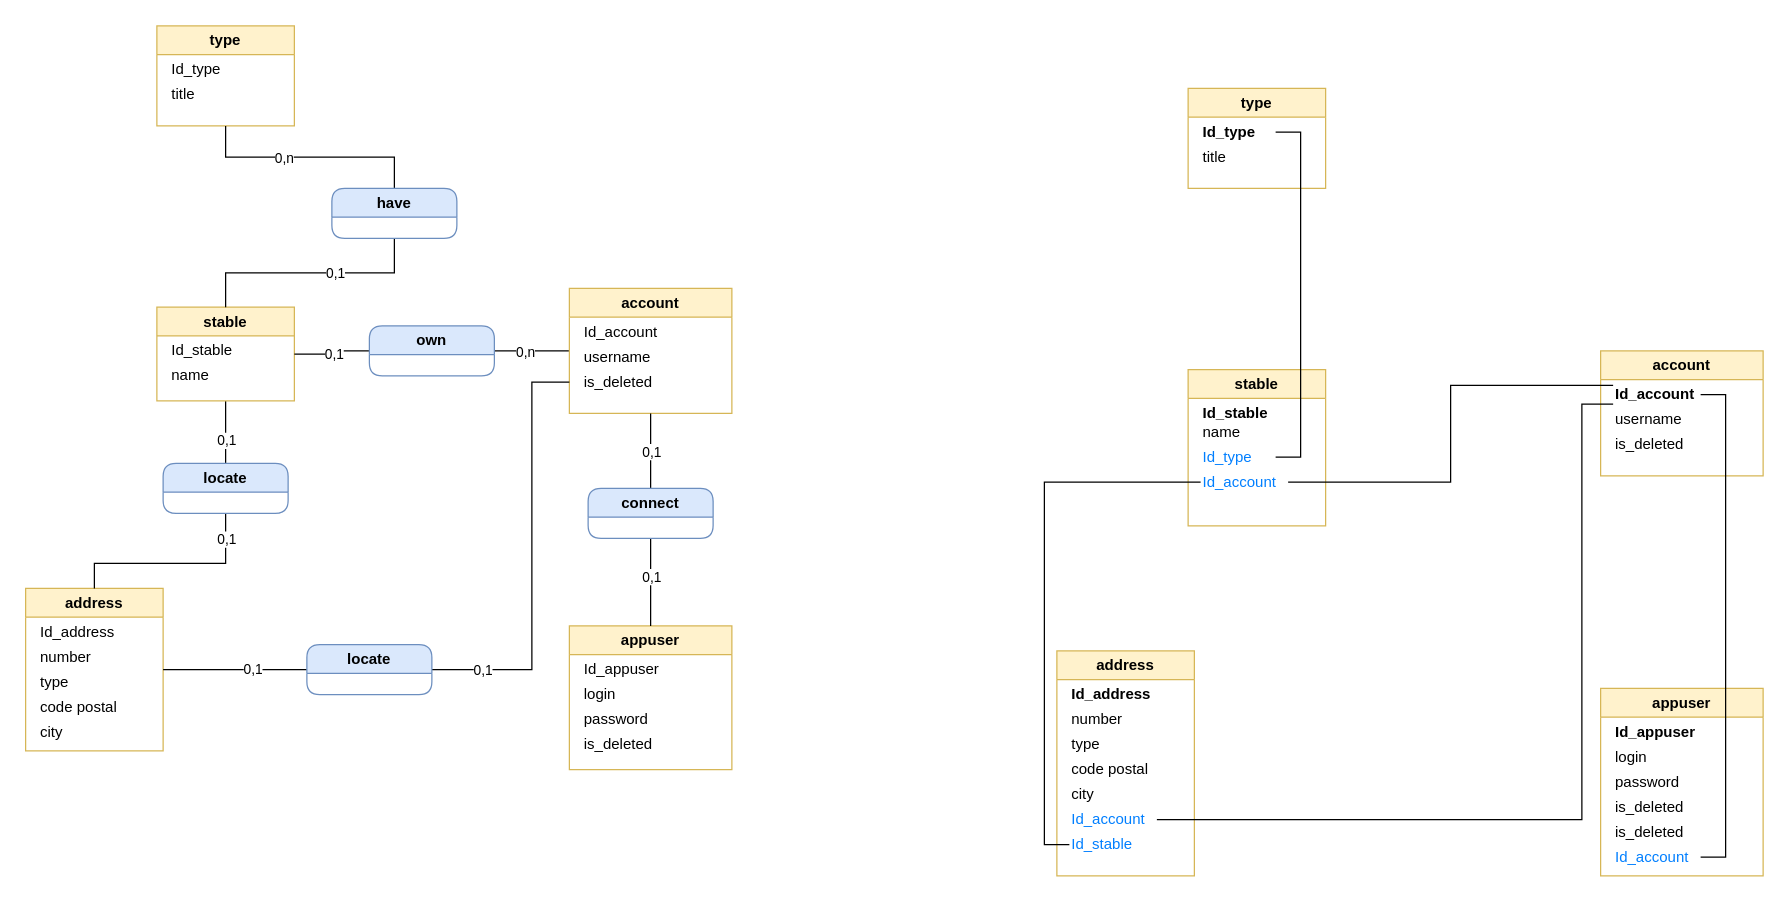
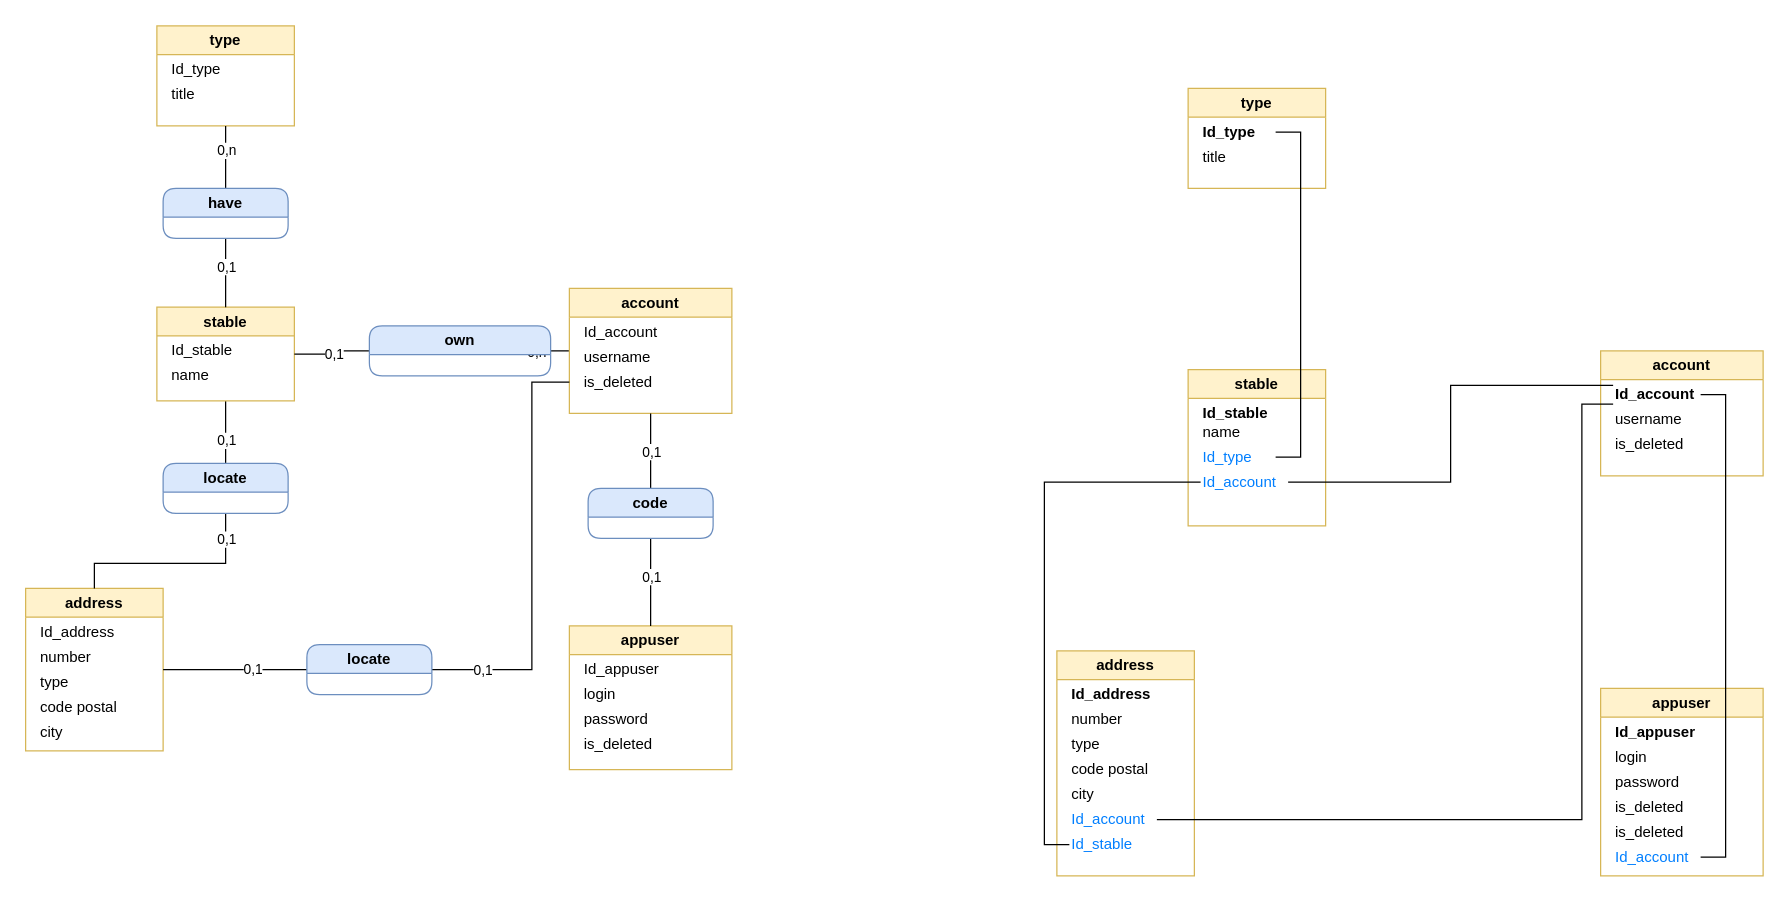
(394, 213) -> (226, 213)
(432, 351) -> (460, 351)
(651, 503) -> (651, 503)
